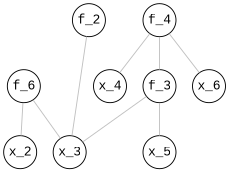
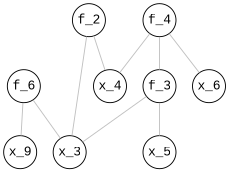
none -> (99, 53)
(20, 152) -> (20, 152)
